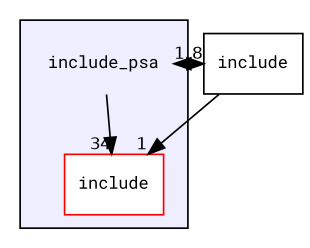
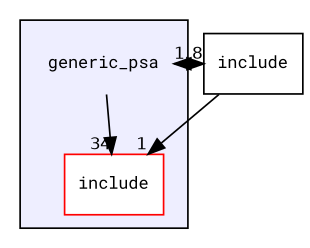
(104, 64) -> (104, 64)
